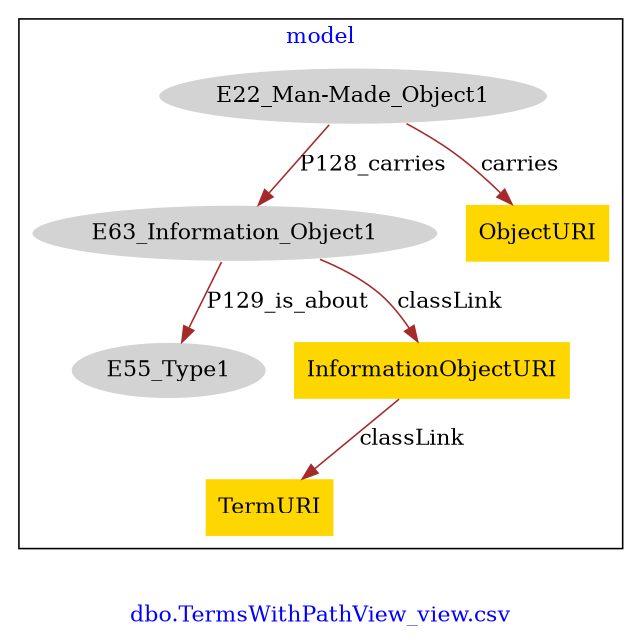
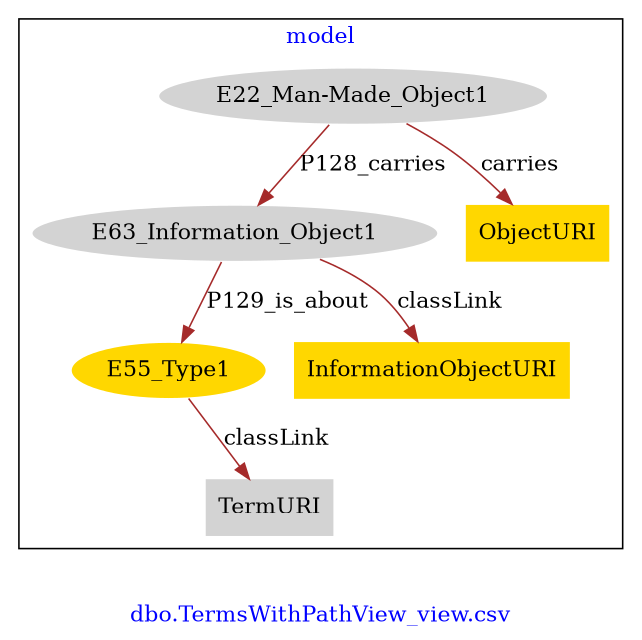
(169, 370) -> (169, 370)
(357, 434) -> (214, 432)
(270, 508) -> (270, 508)
